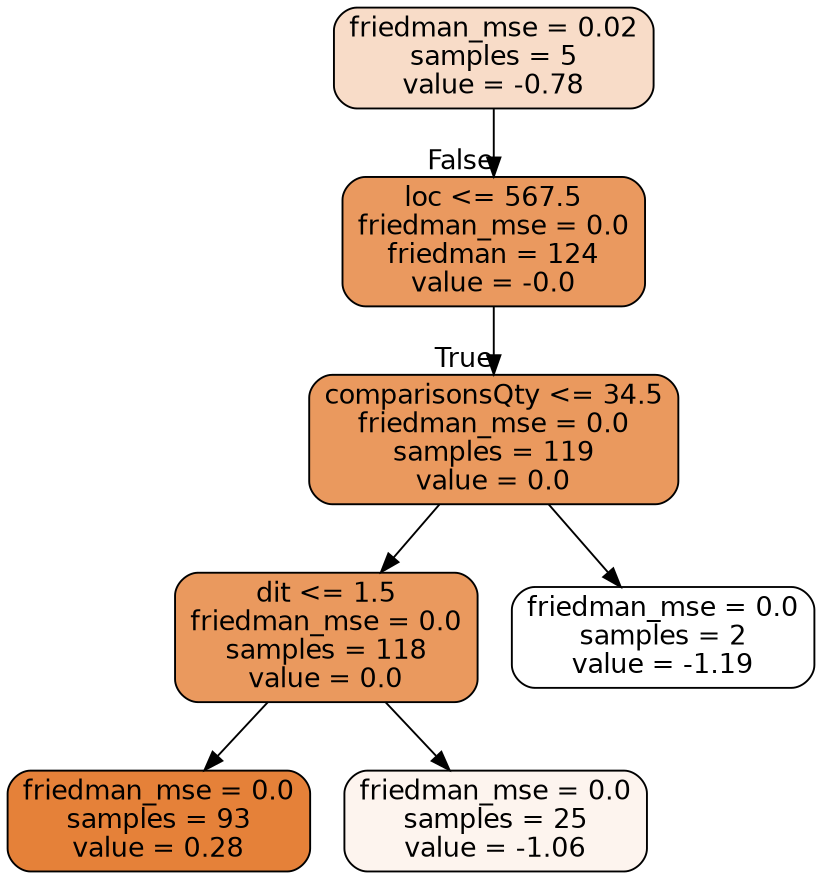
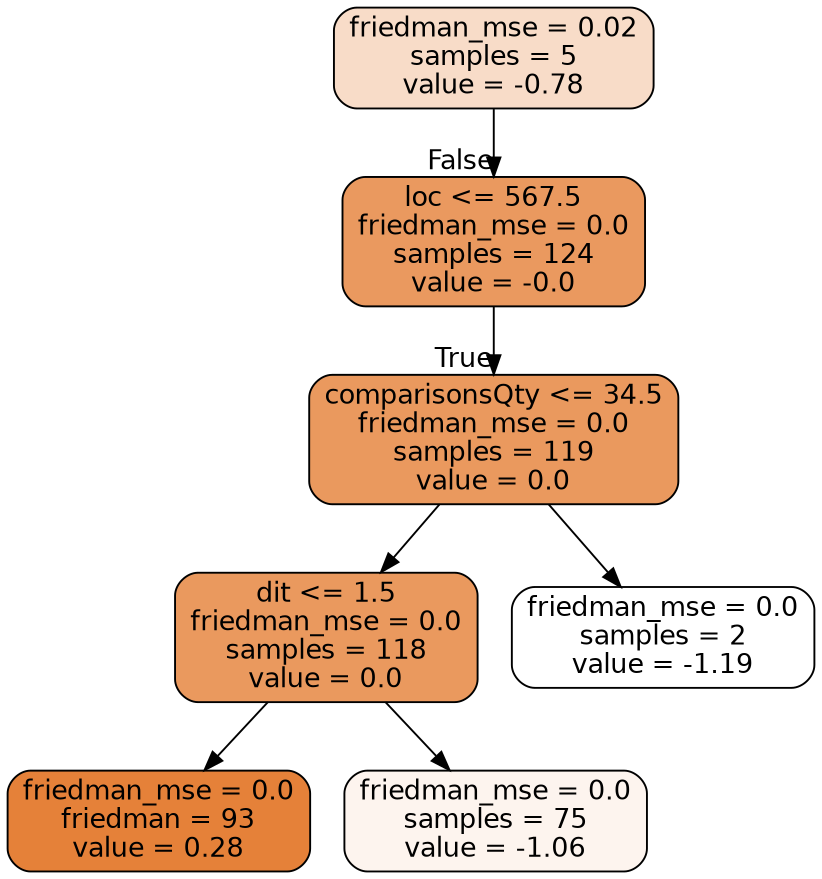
(494, 242) -> (494, 242)
(159, 821) -> (159, 821)
(496, 821) -> (496, 821)
